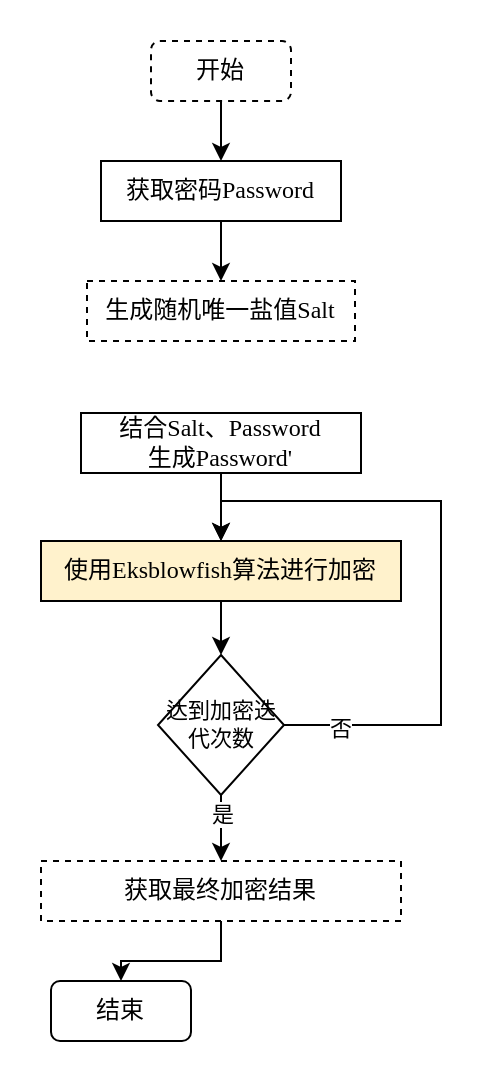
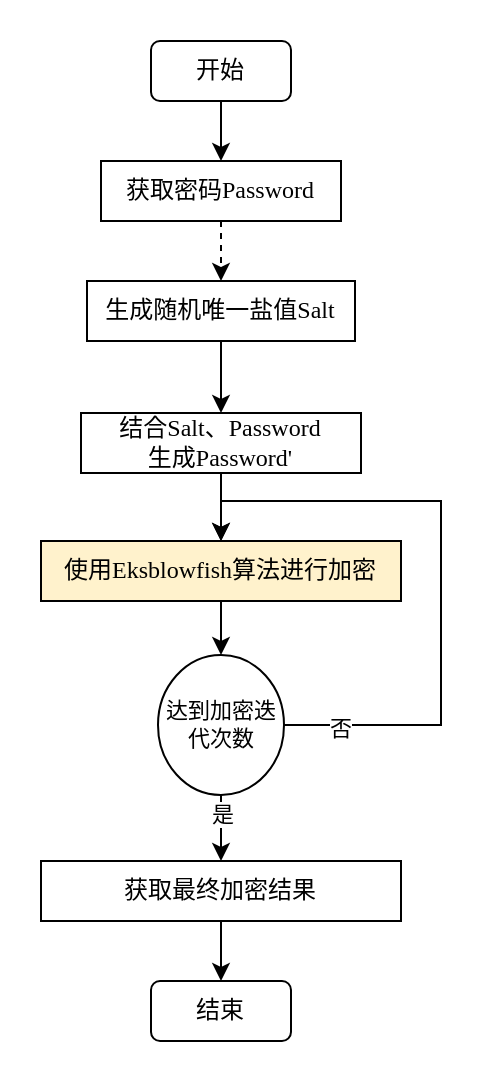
(221, 71) -> (221, 71)
(221, 246) -> (221, 246)
(221, 311) -> (221, 311)
none -> (221, 378)
(221, 725) -> (221, 725)
(221, 891) -> (221, 891)
(121, 1011) -> (221, 1011)
